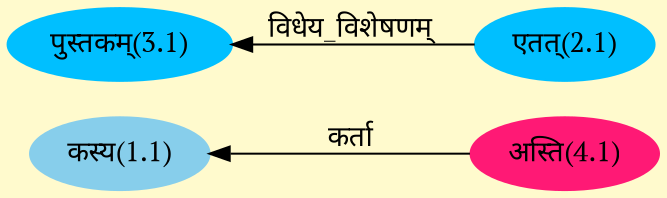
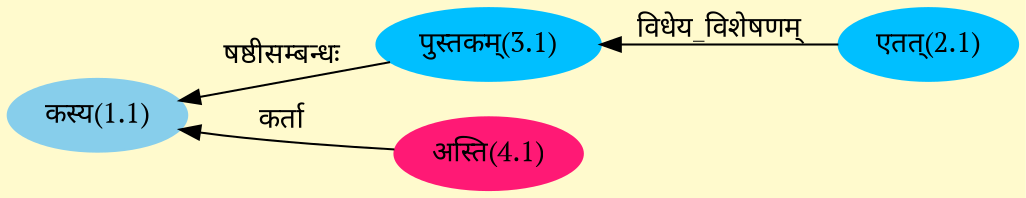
none -> (295, 80)
